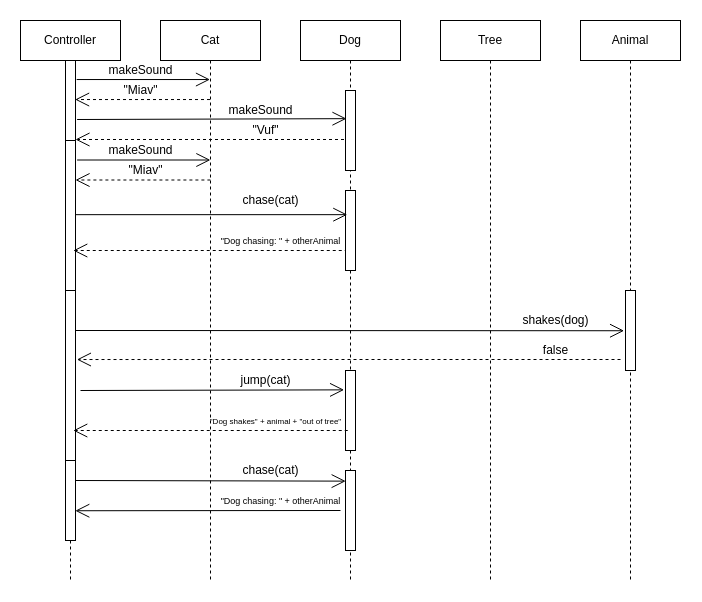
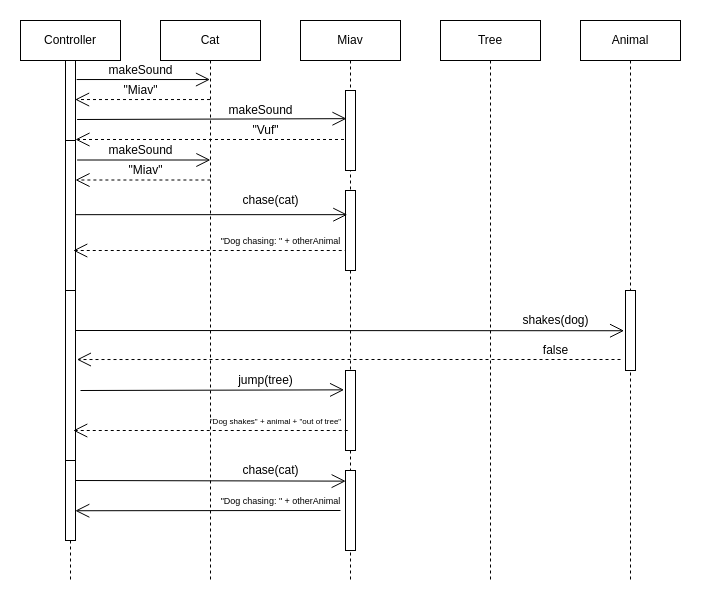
(351, 41) -> (351, 41)
(266, 381) -> (266, 381)
